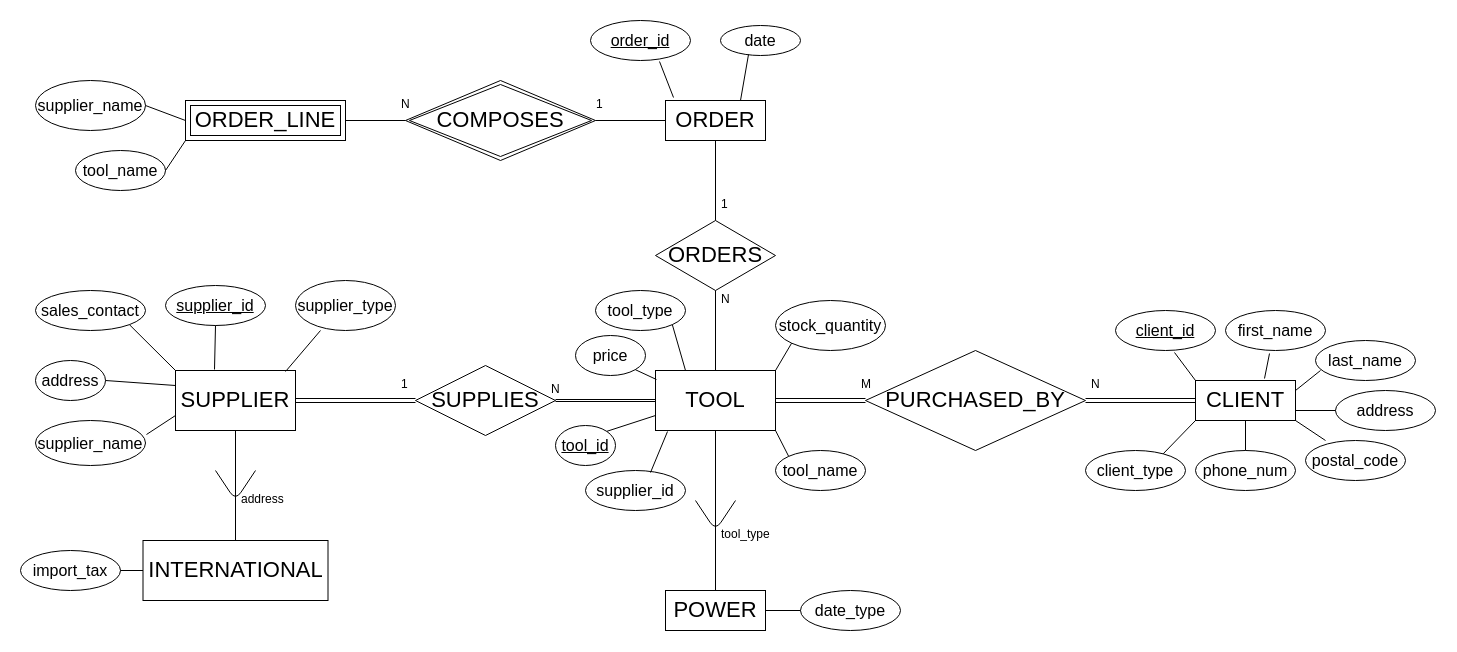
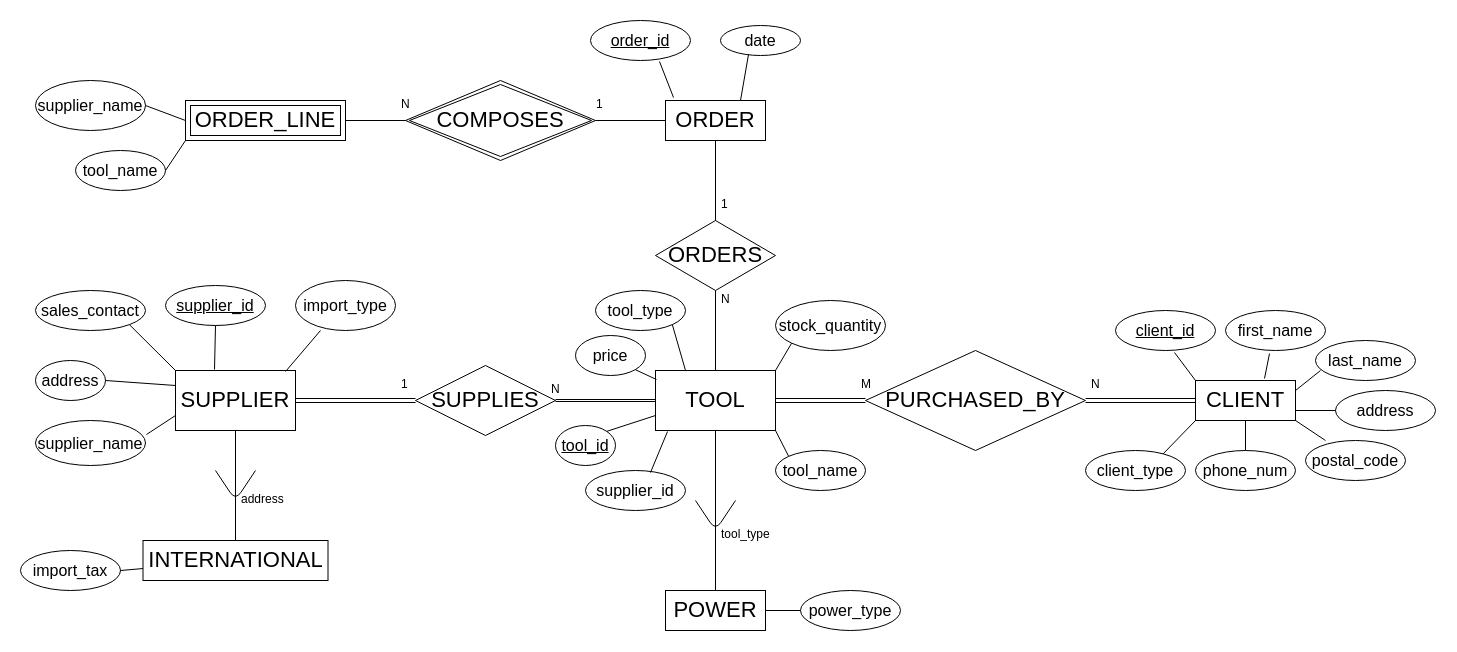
(346, 306) -> (346, 306)
(236, 571) -> (236, 561)
(851, 611) -> (851, 611)
